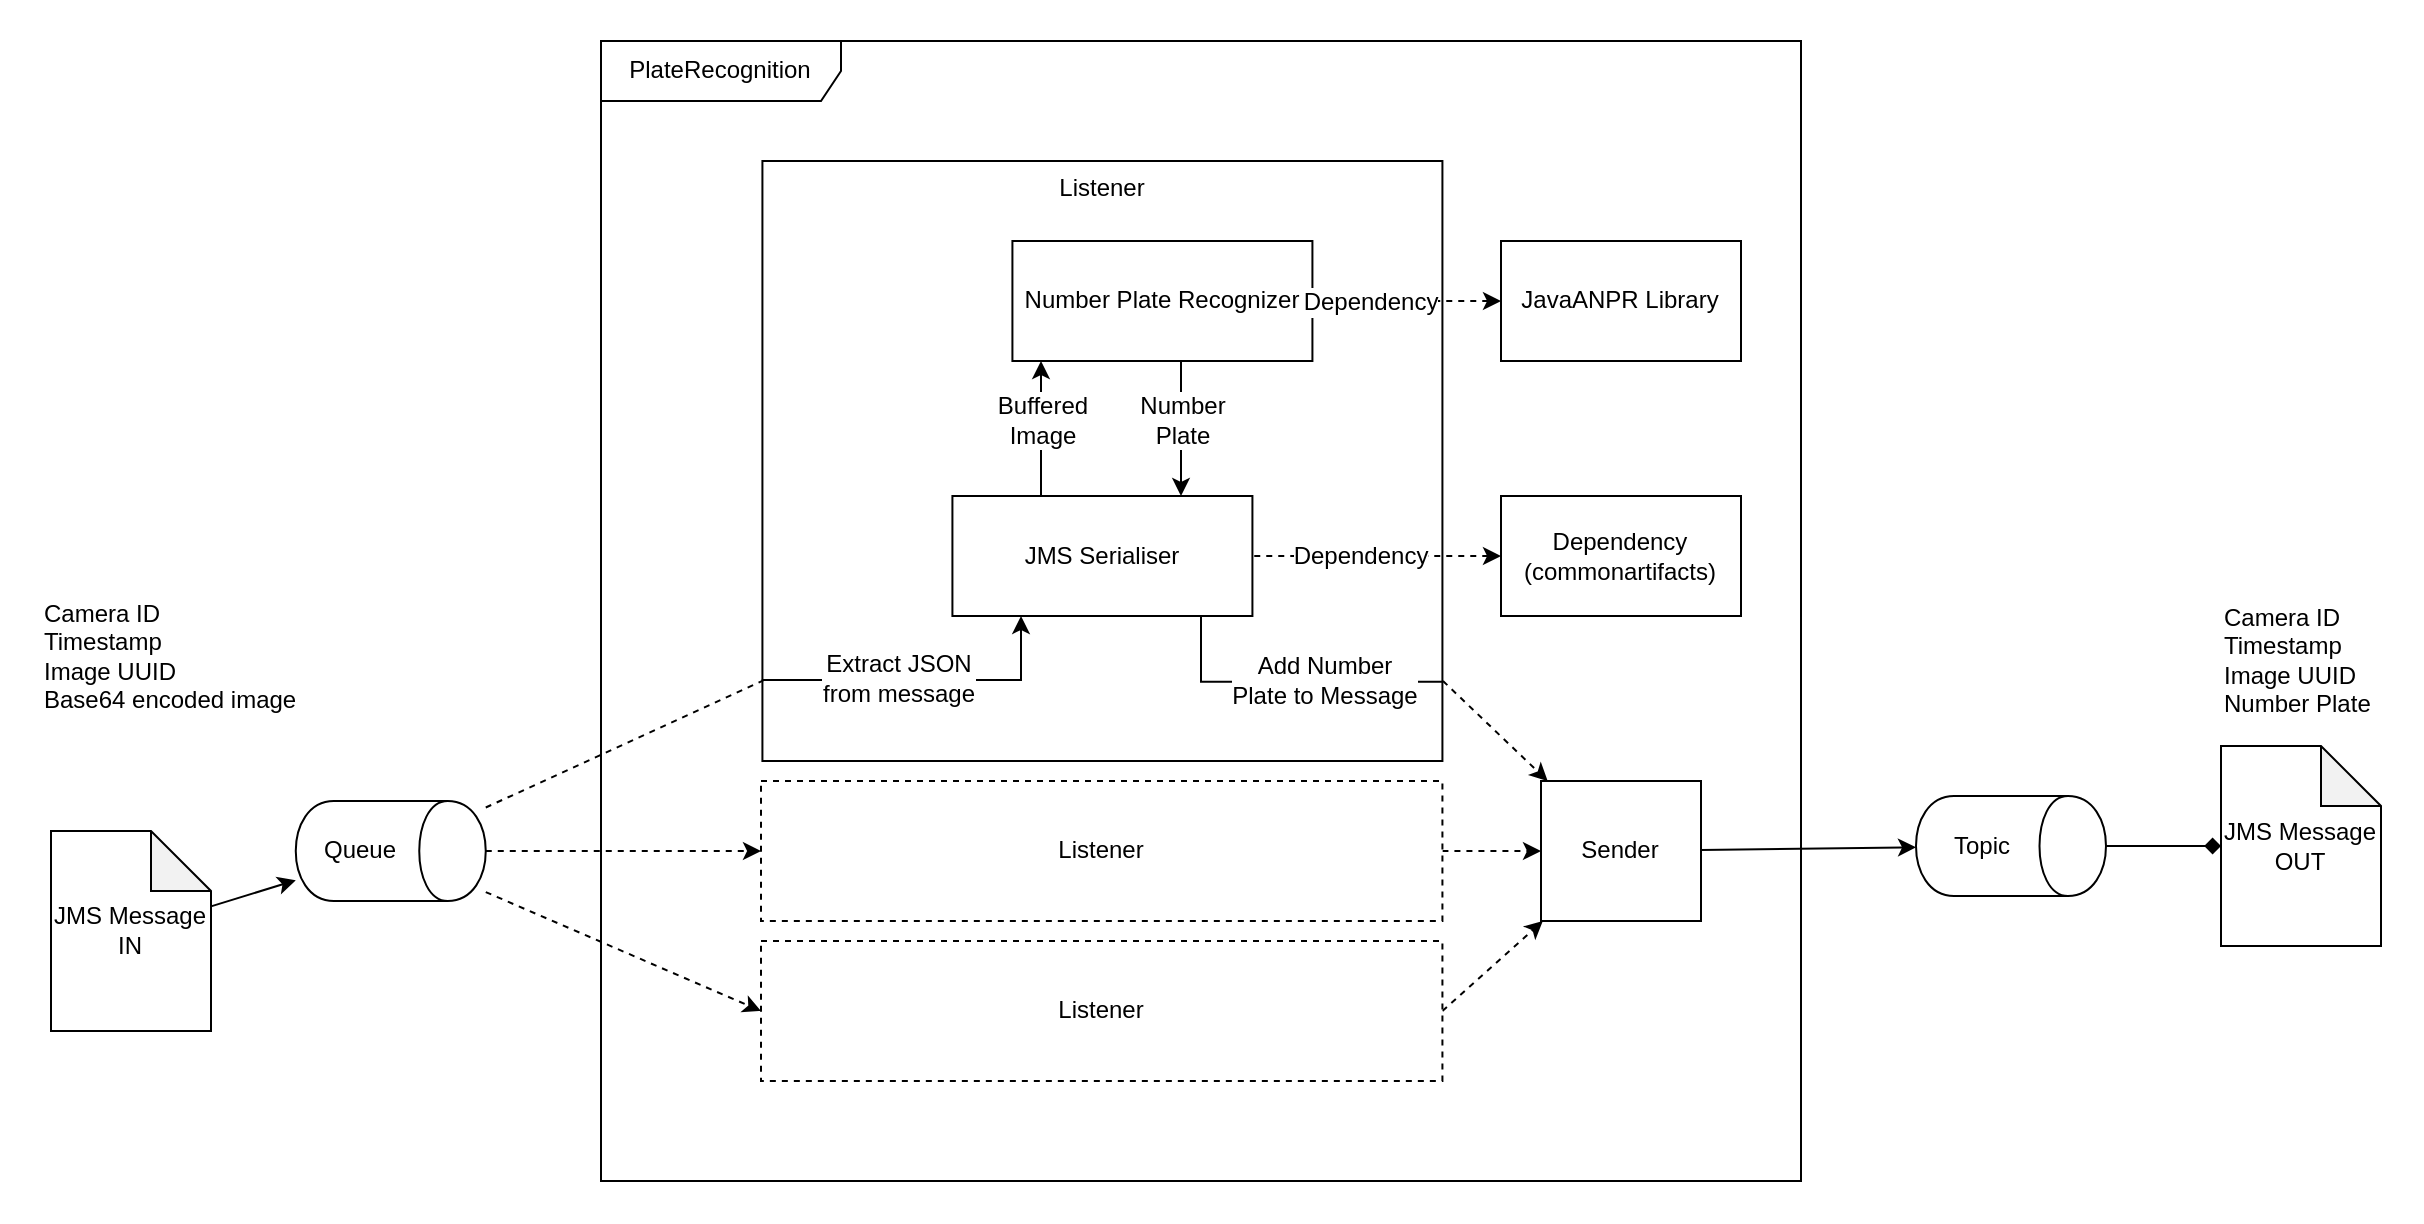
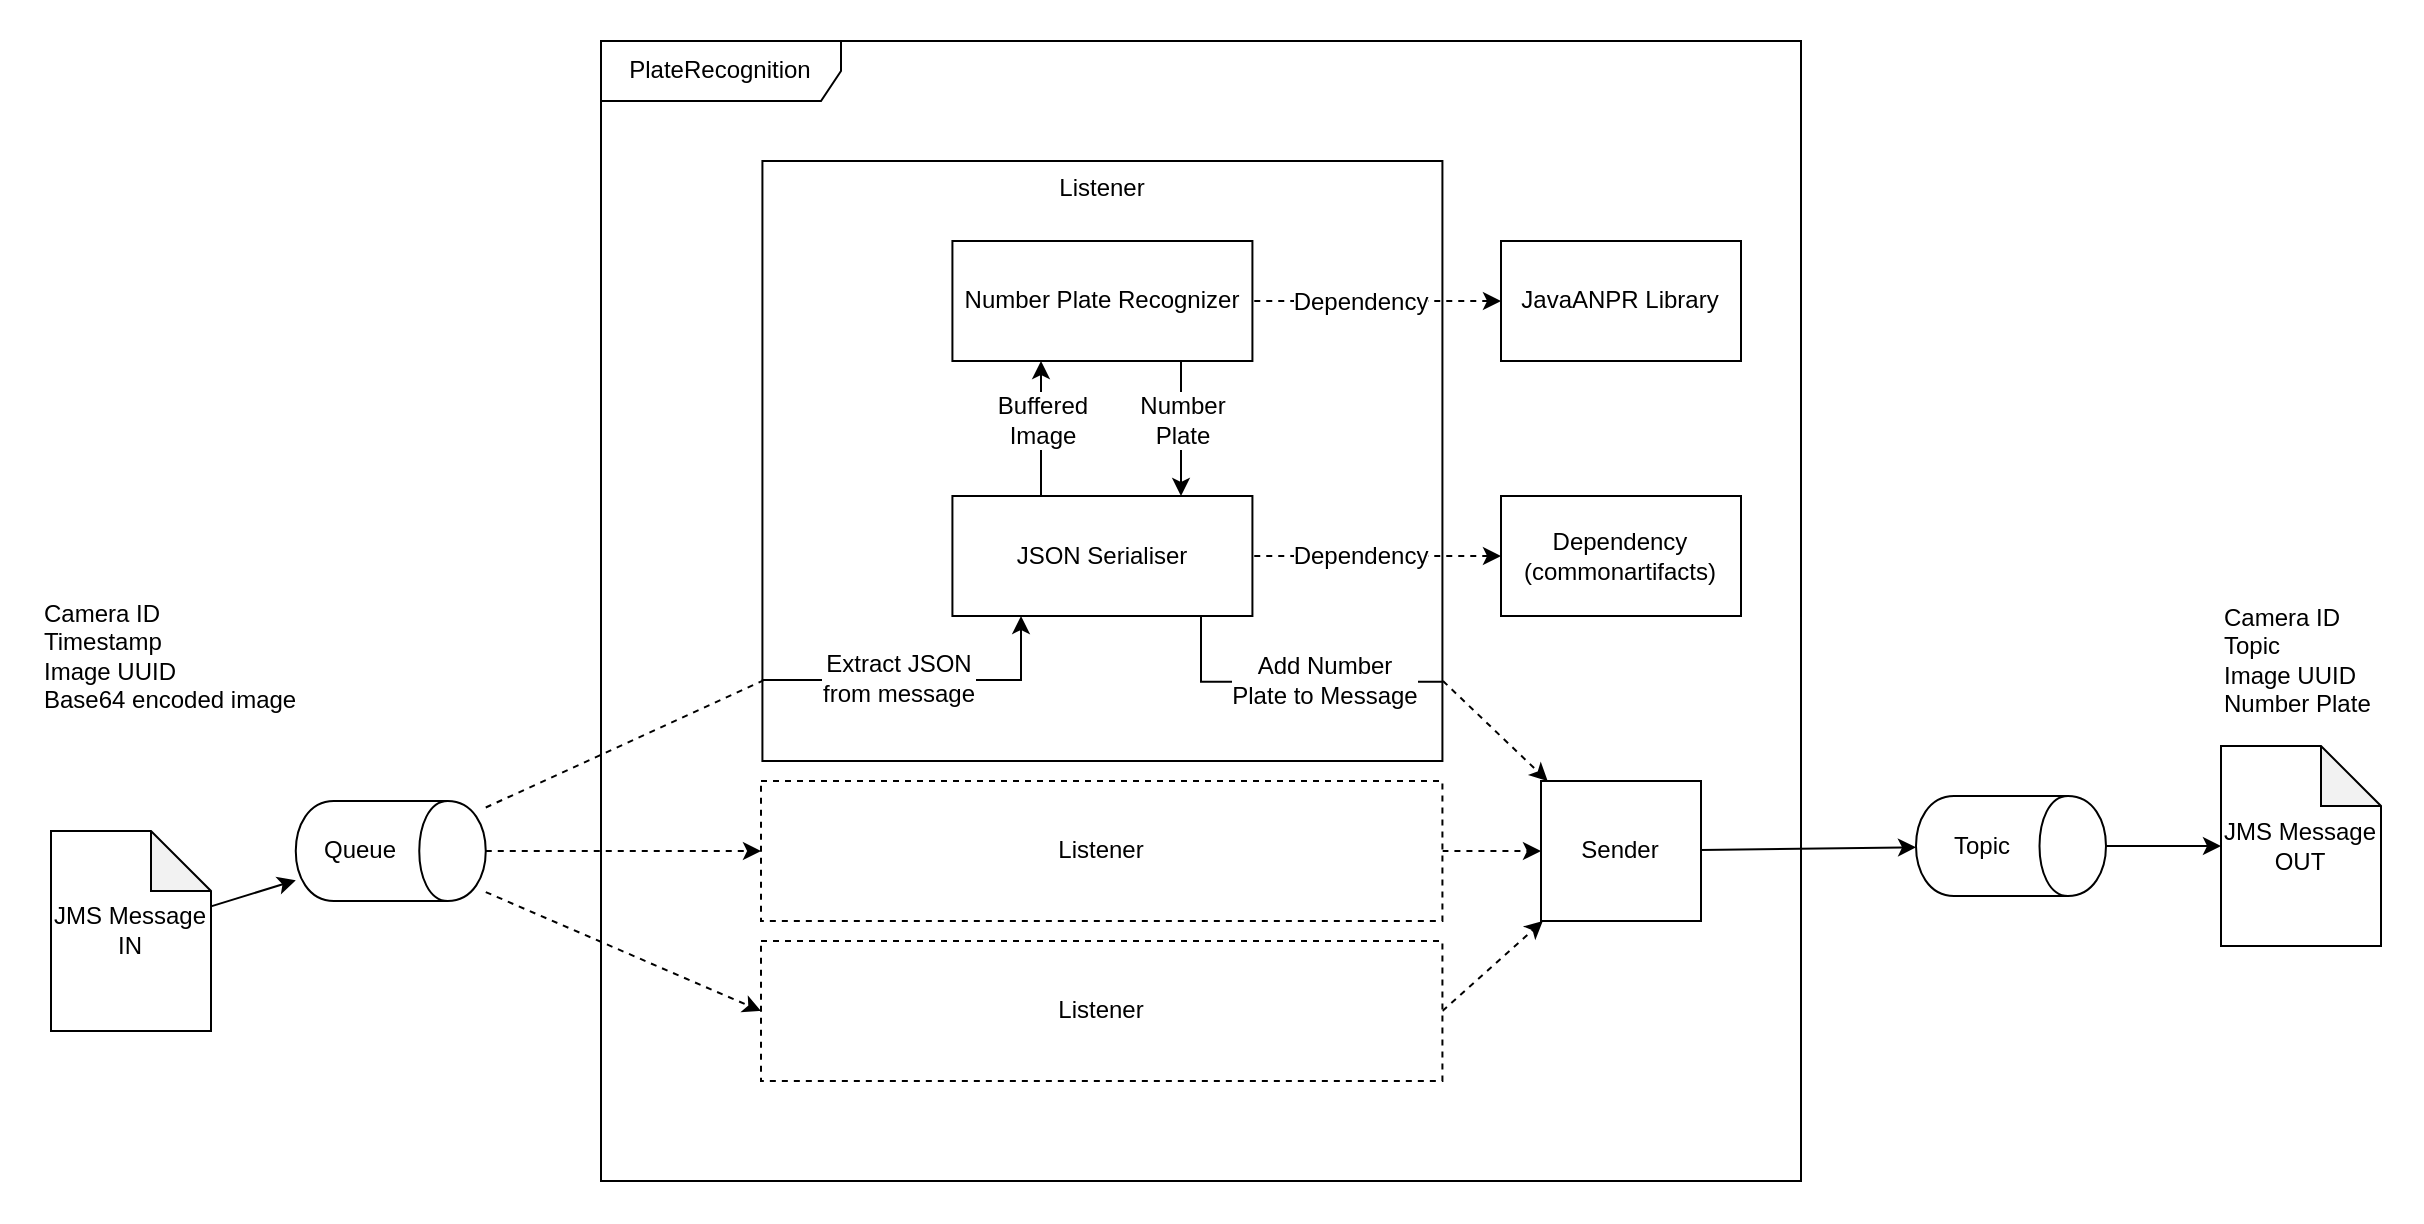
(1162, 301) -> (1102, 301)
(1103, 557) -> (1103, 557)
(2299, 663) -> (2299, 663)
(2204, 846) -> (2205, 846)
